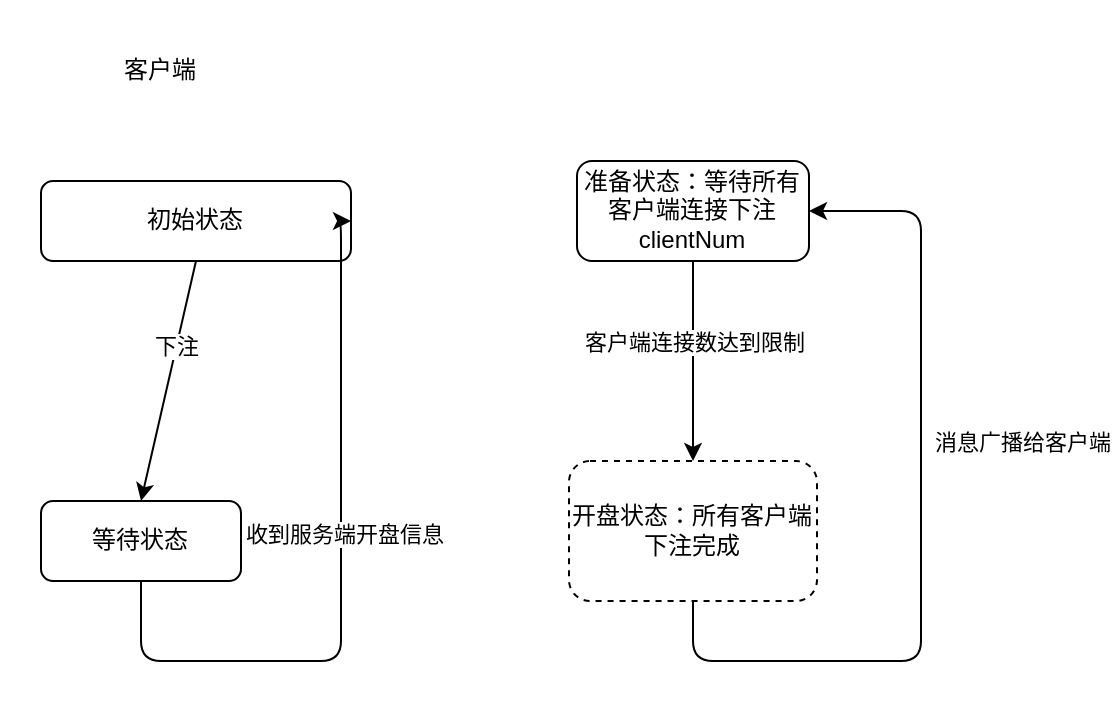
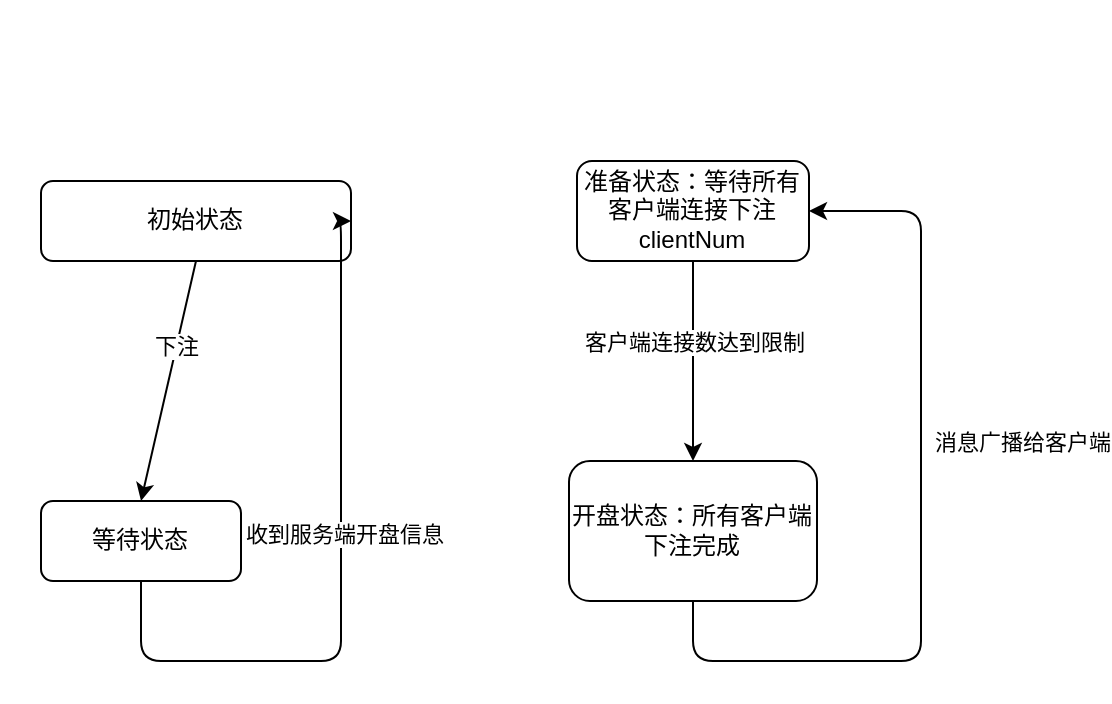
(161, 71) -> none
(693, 531) -> (693, 531)
